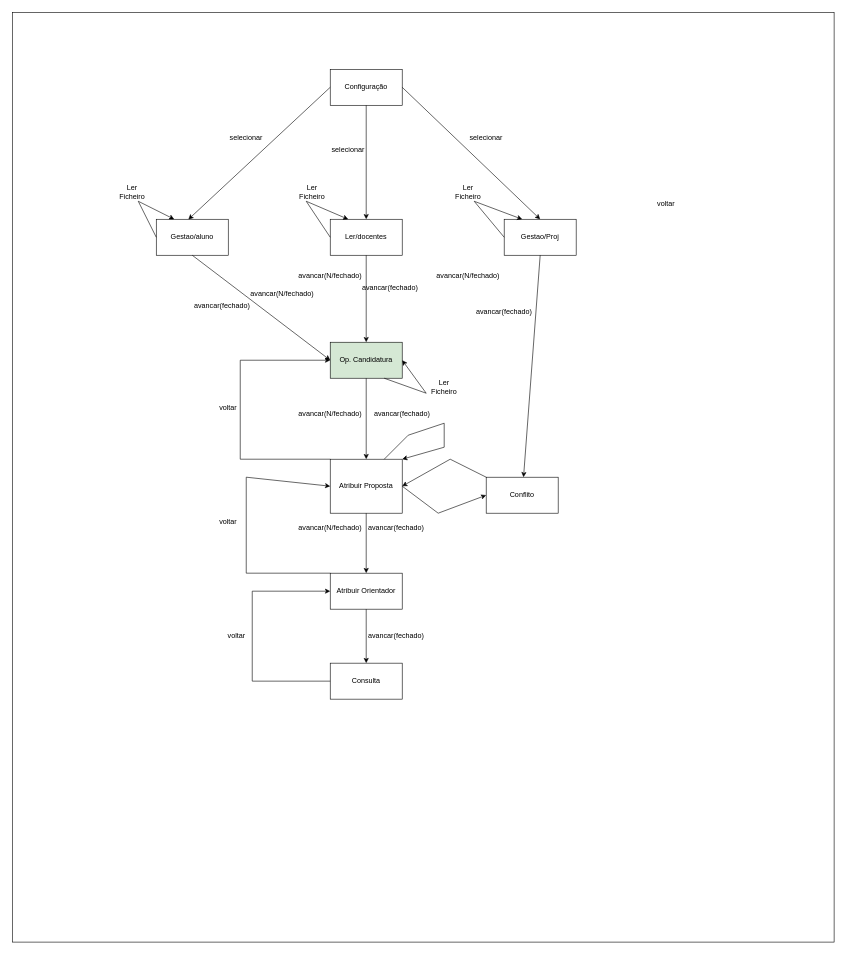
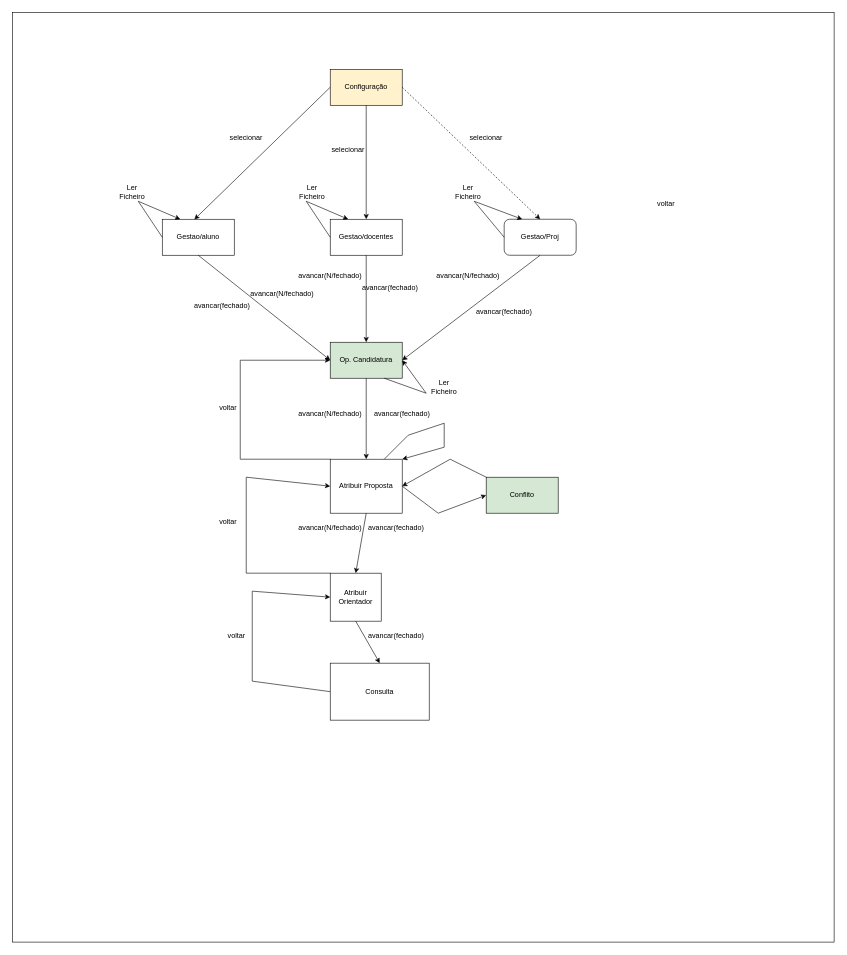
(366, 87) -> (366, 87)
(470, 152) -> (470, 152)
(192, 237) -> (198, 237)
(366, 237) -> (366, 237)
(540, 237) -> (540, 237)
(532, 361) -> (473, 306)
(522, 495) -> (522, 495)
(366, 591) -> (356, 597)
(366, 681) -> (380, 692)
